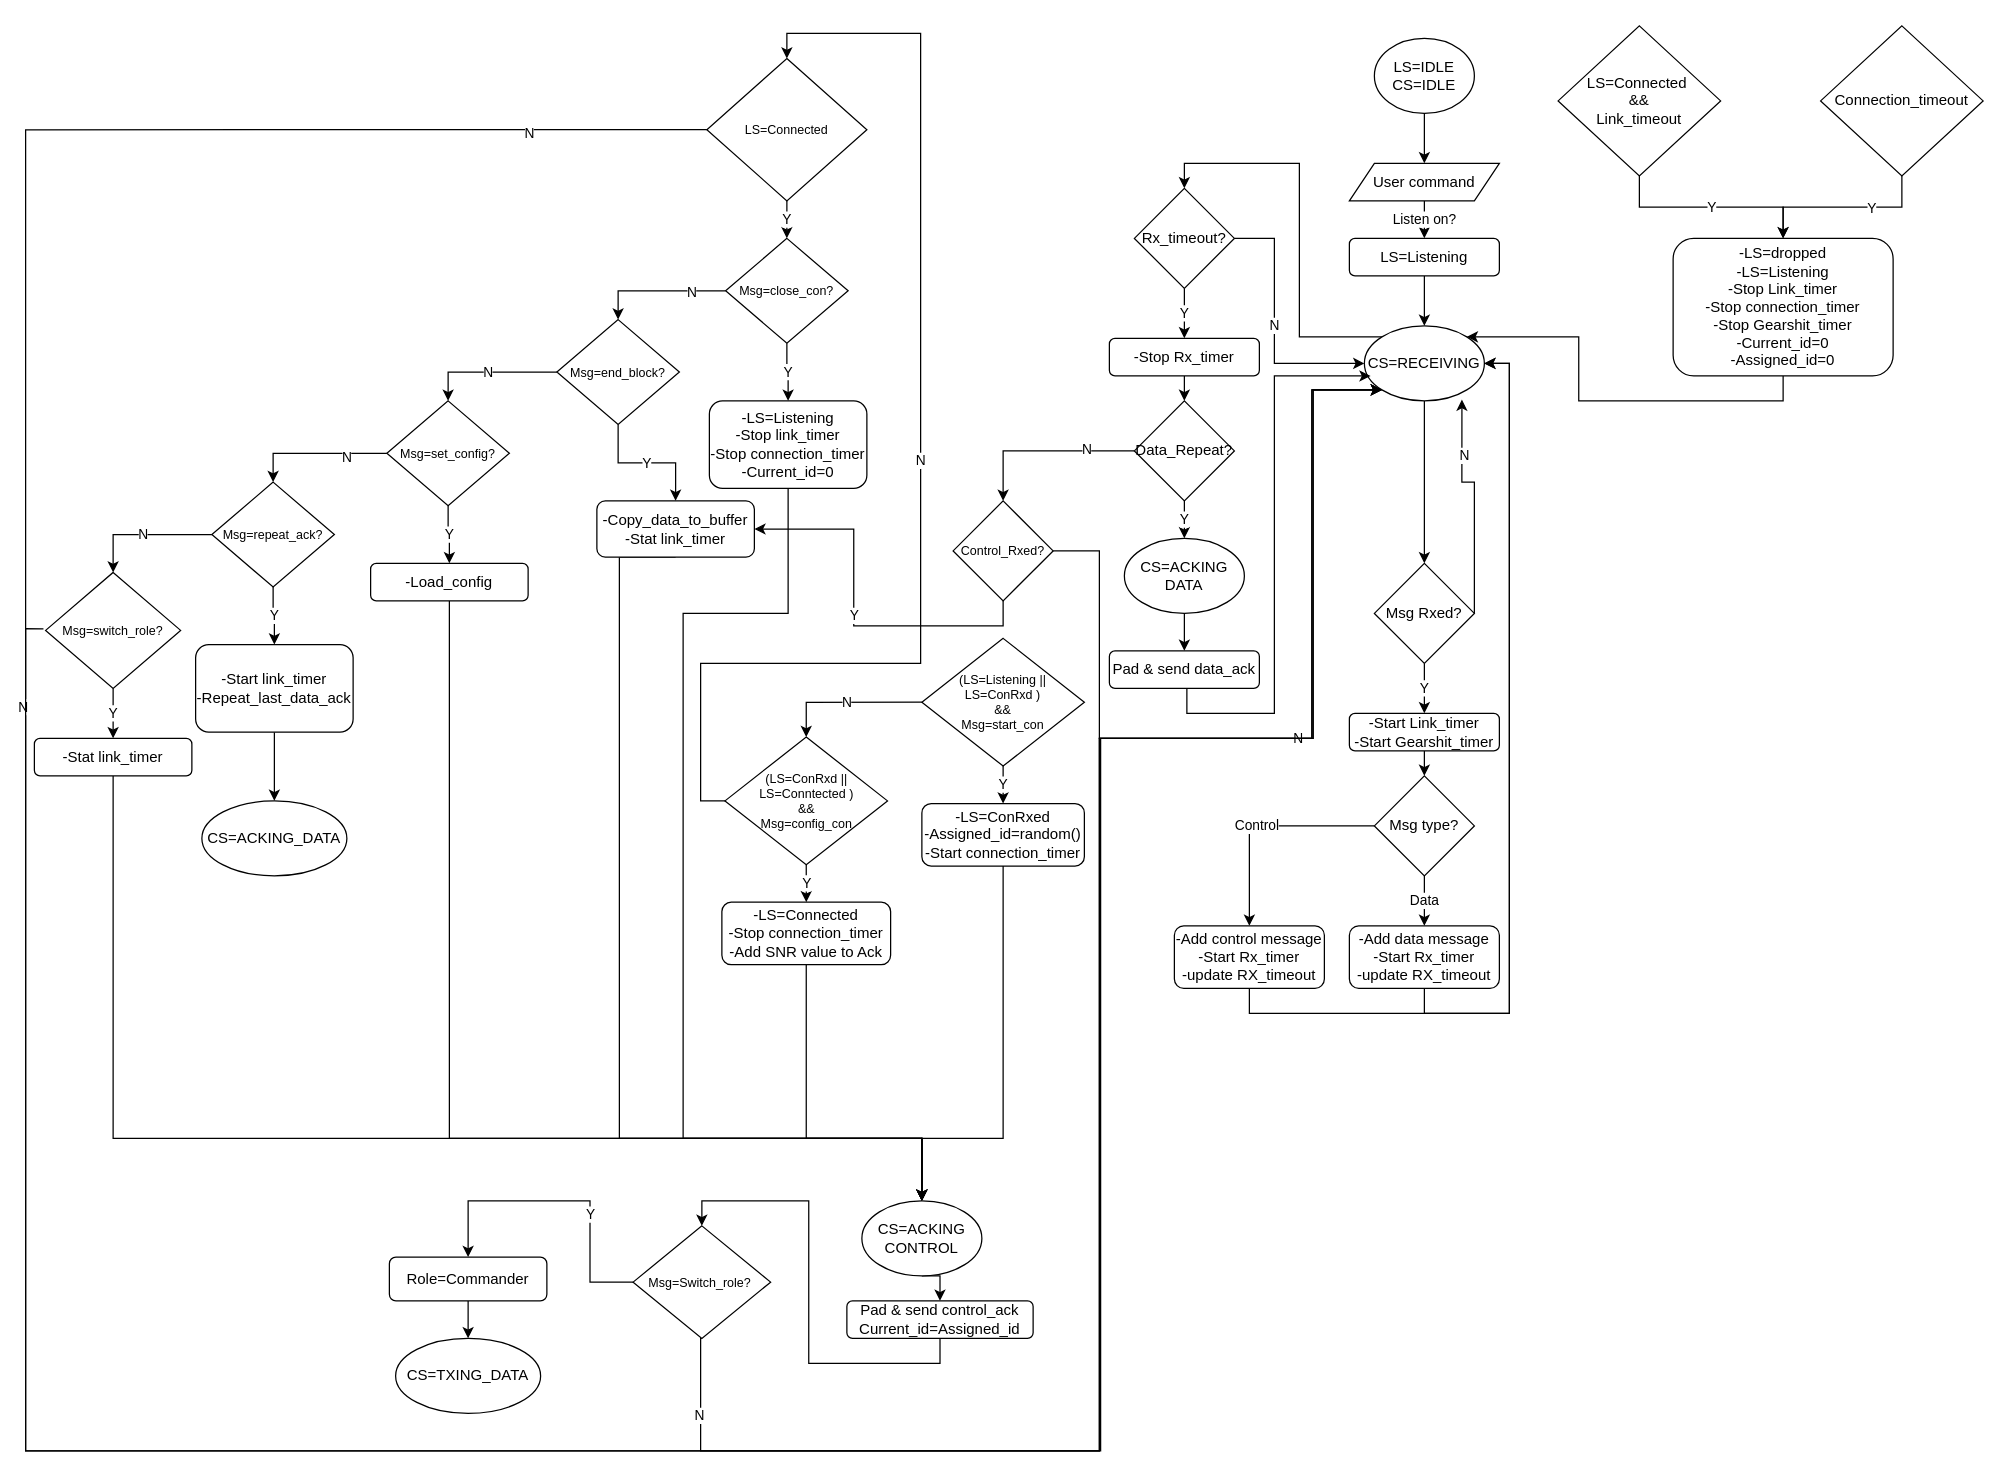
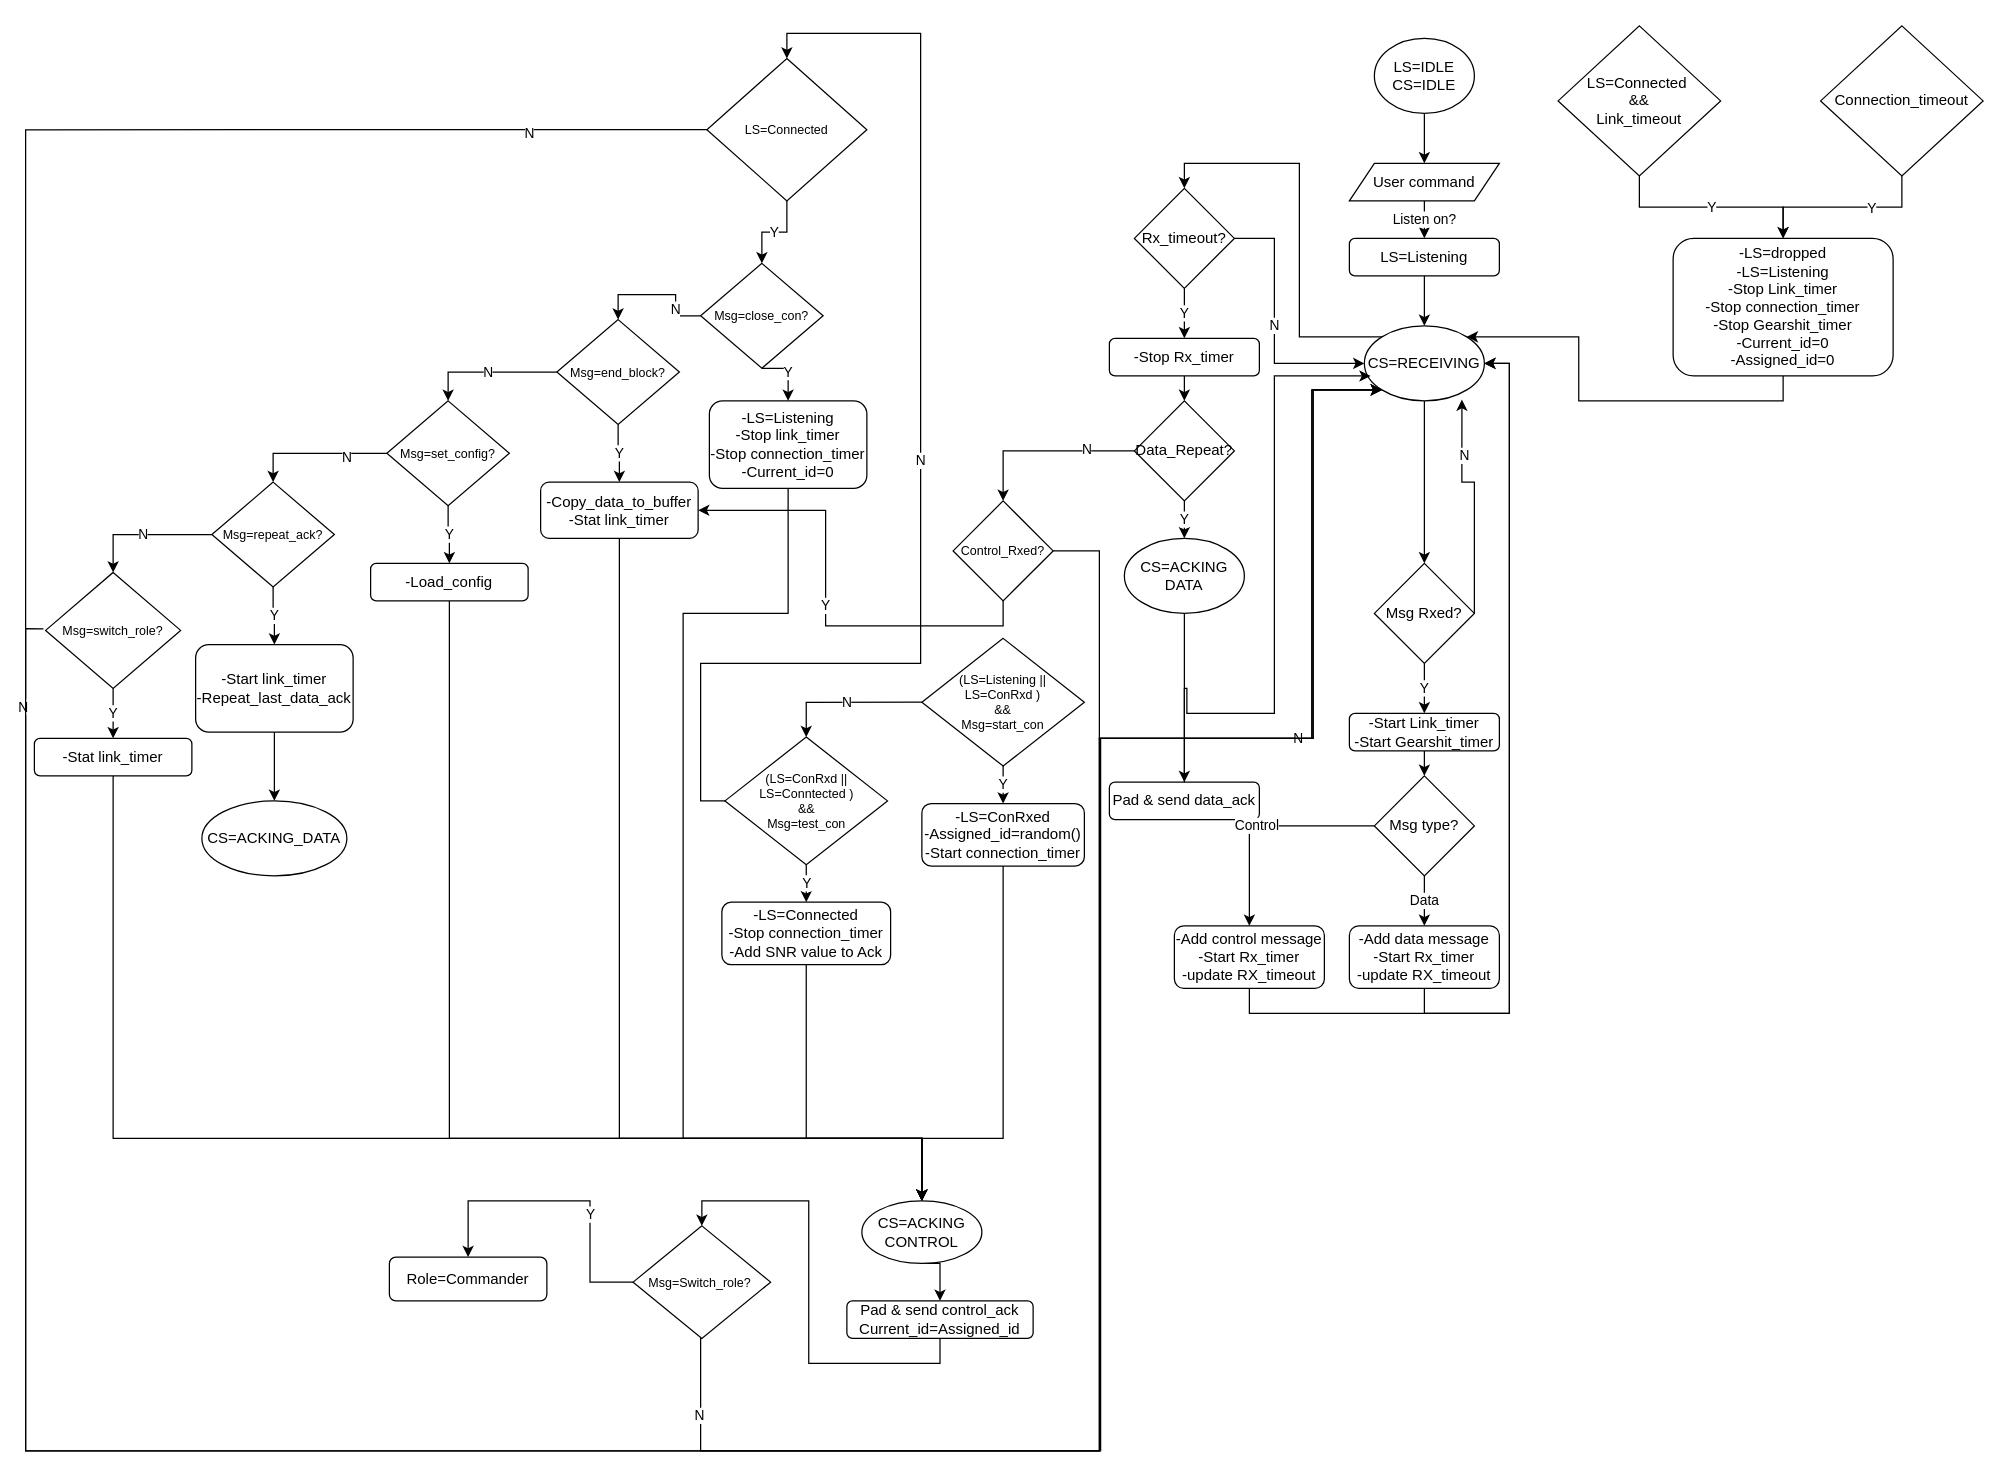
(787, 291) -> (762, 316)
(676, 529) -> (619, 510)
(1184, 669) -> (1184, 801)
(807, 801) -> (807, 801)
(922, 1238) -> (922, 1232)
(468, 1315) -> none
(468, 1376) -> none
